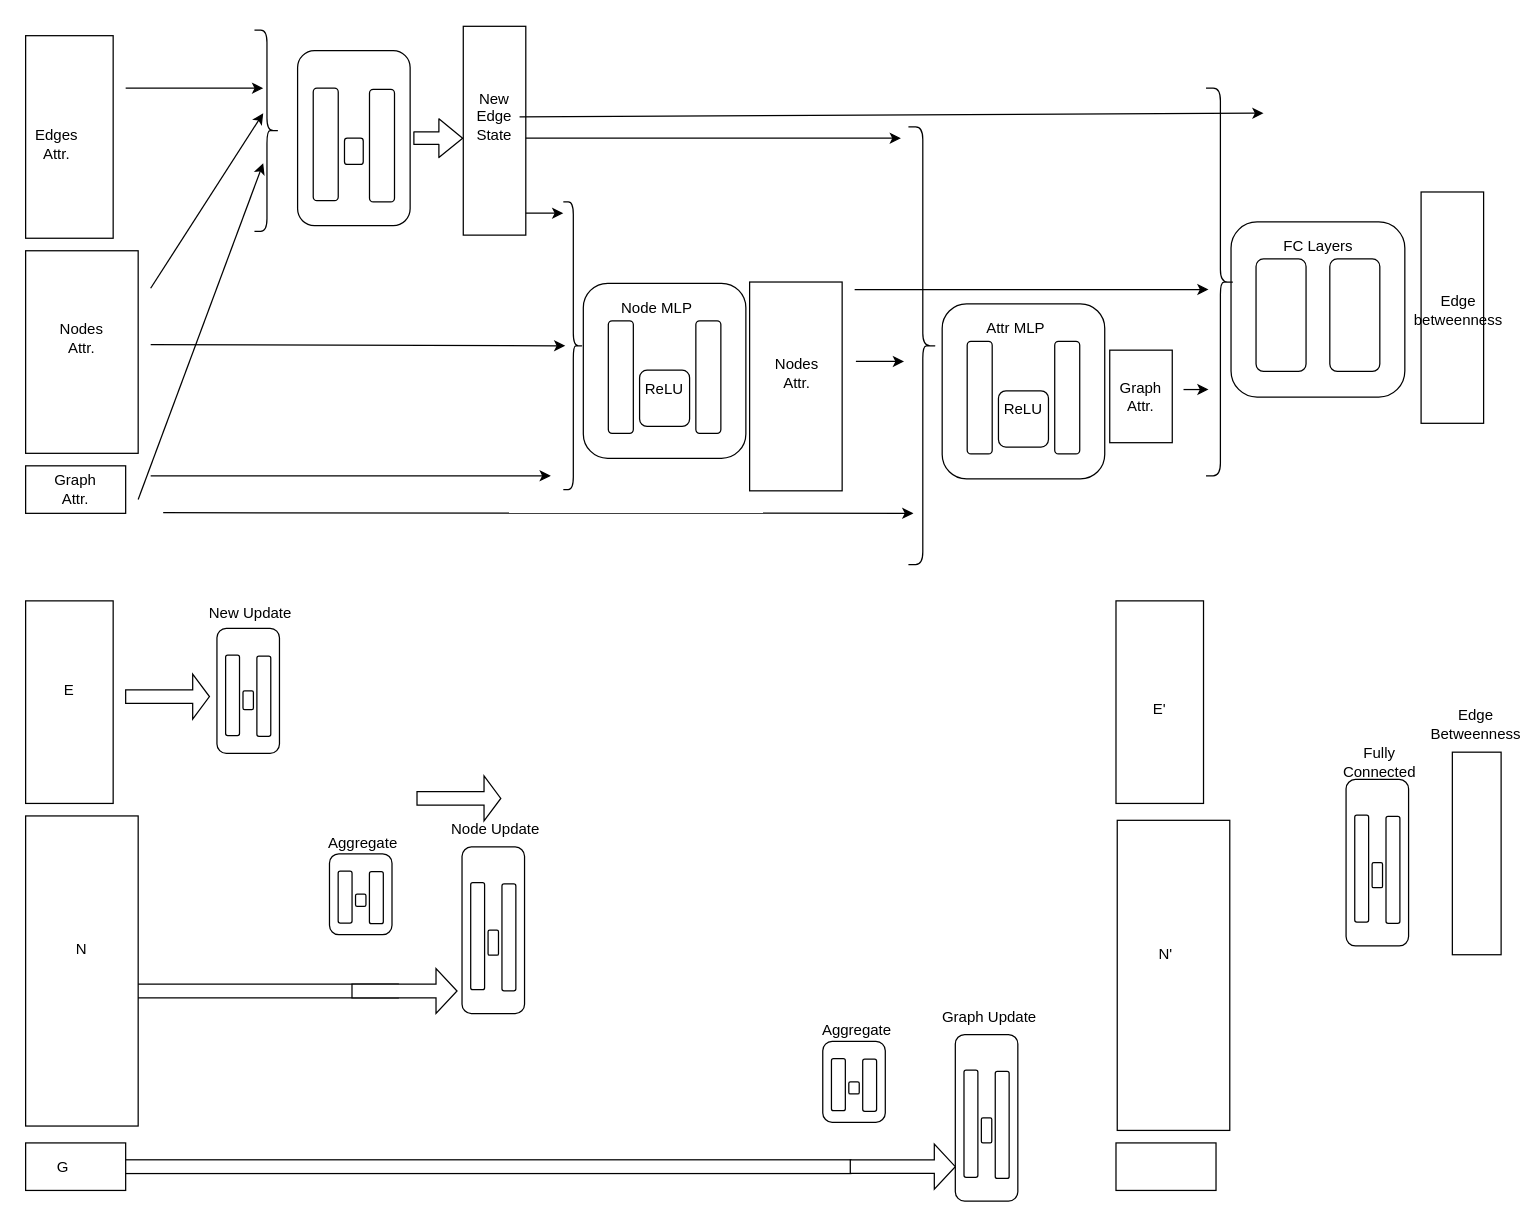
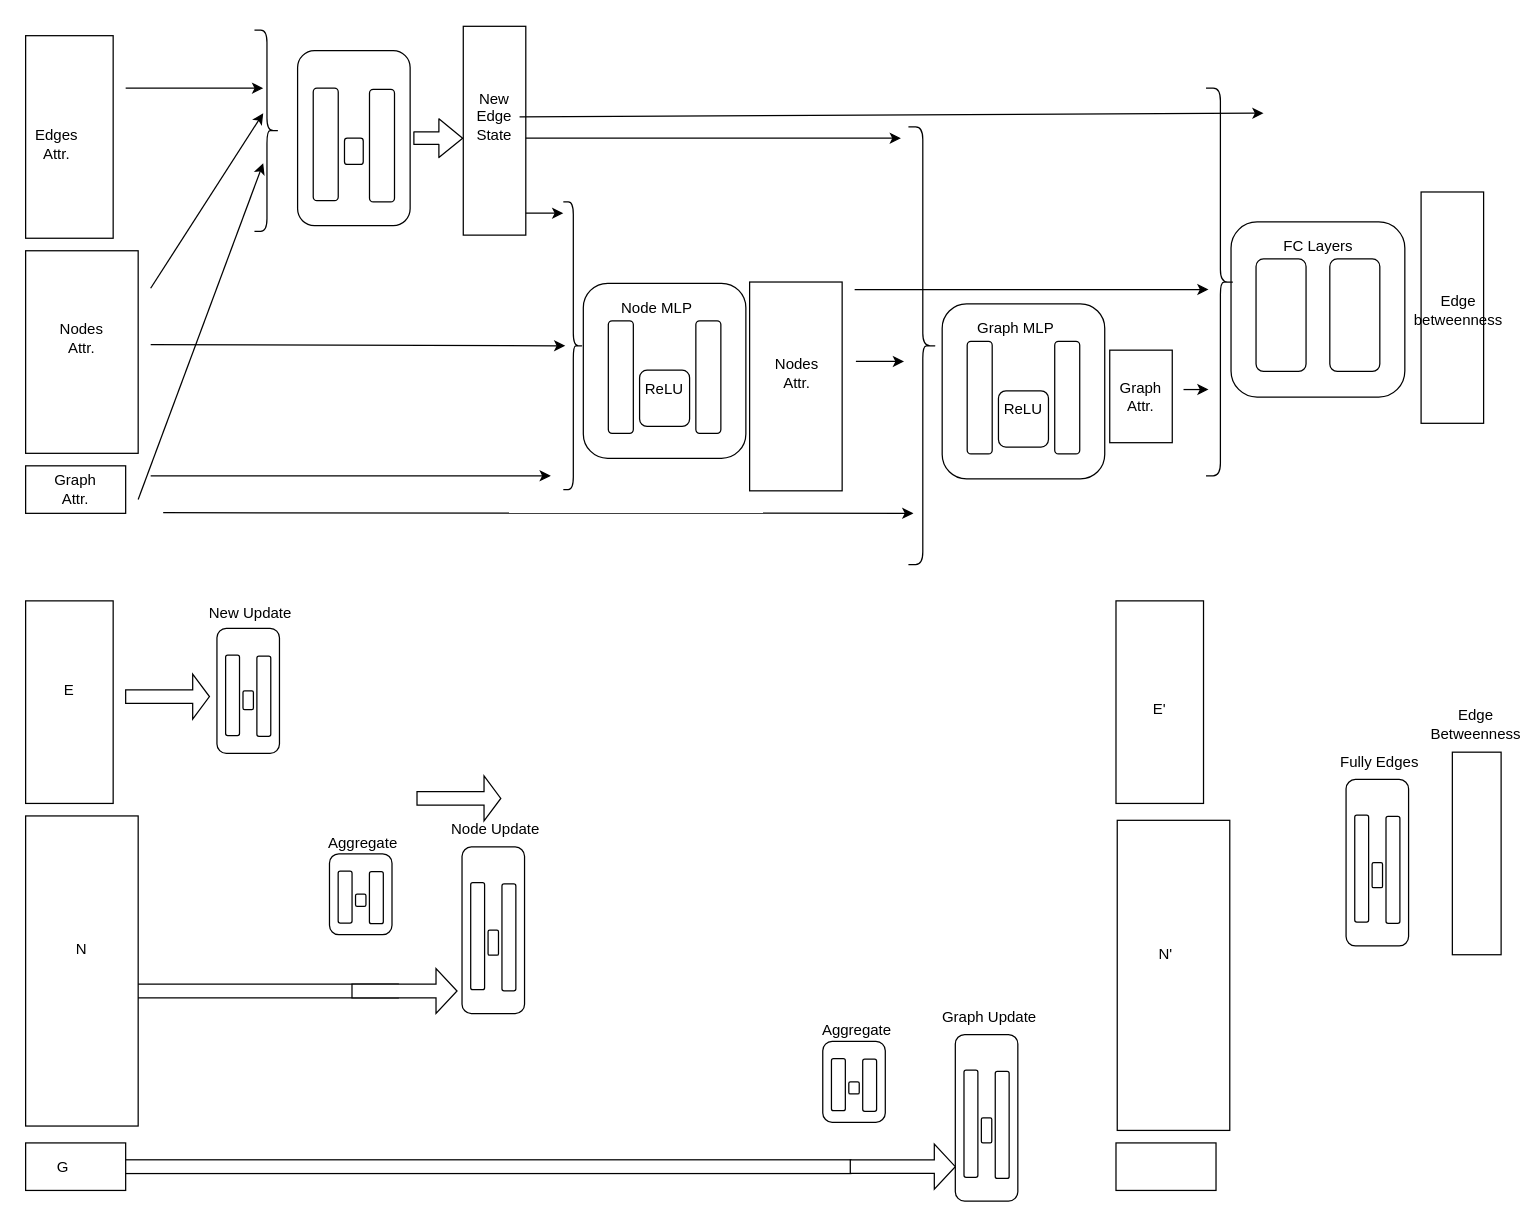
(1016, 328) -> (1016, 328)
(1379, 762) -> (1379, 762)
